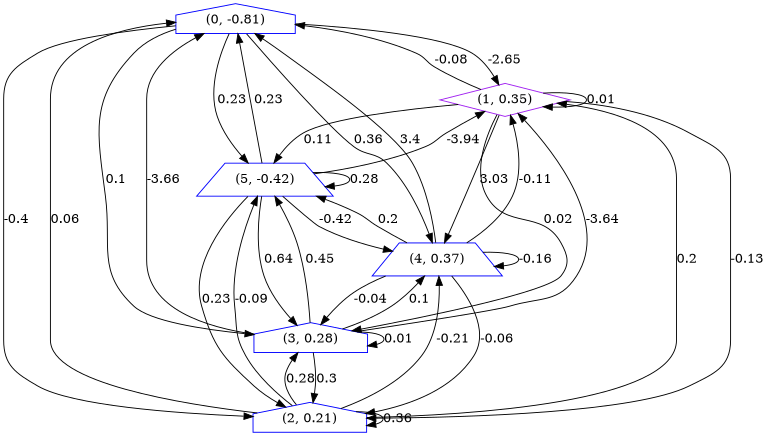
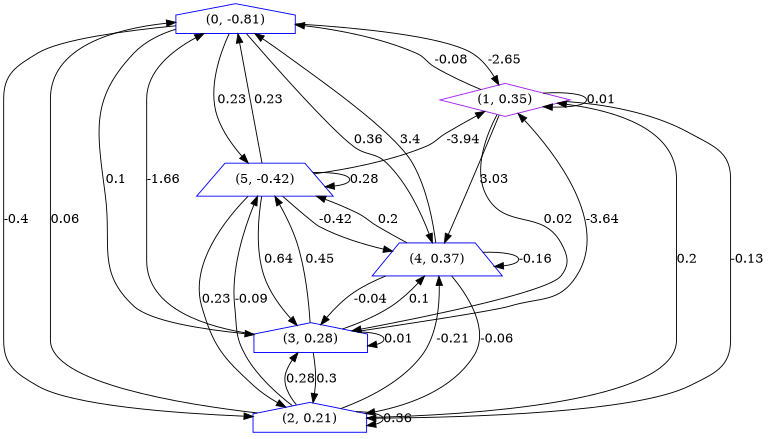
(359, 117) -> none
(164, 180) -> (164, 180)
(514, 193) -> none
